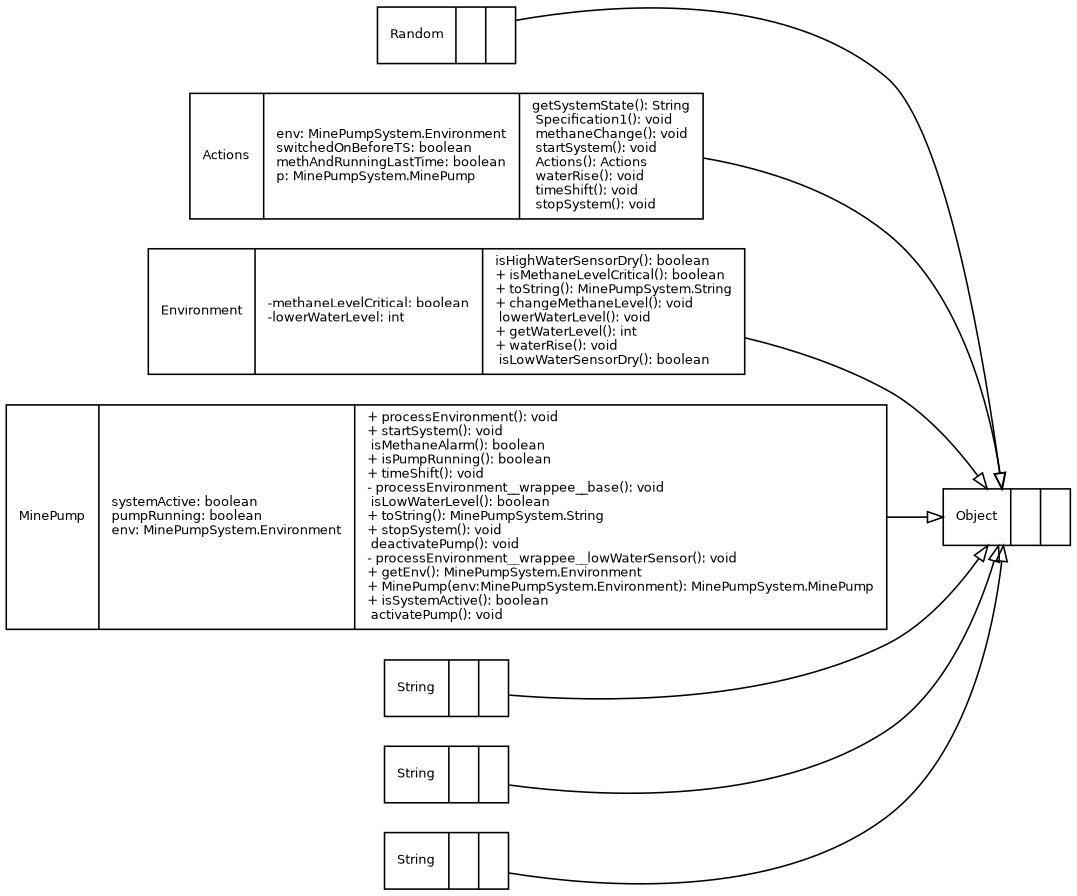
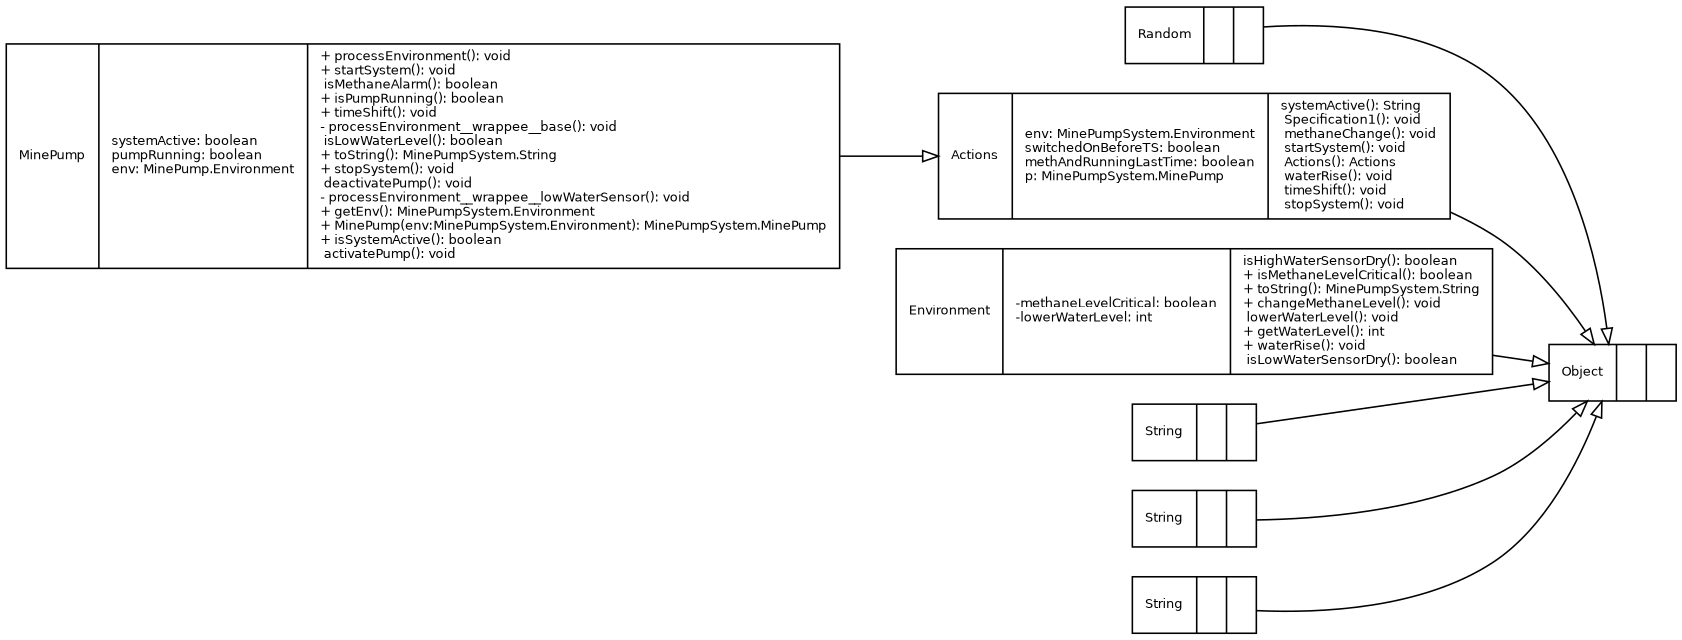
(611, 106) -> (1351, 106)
(907, 517) -> (881, 156)
(227, 530) -> (203, 170)
